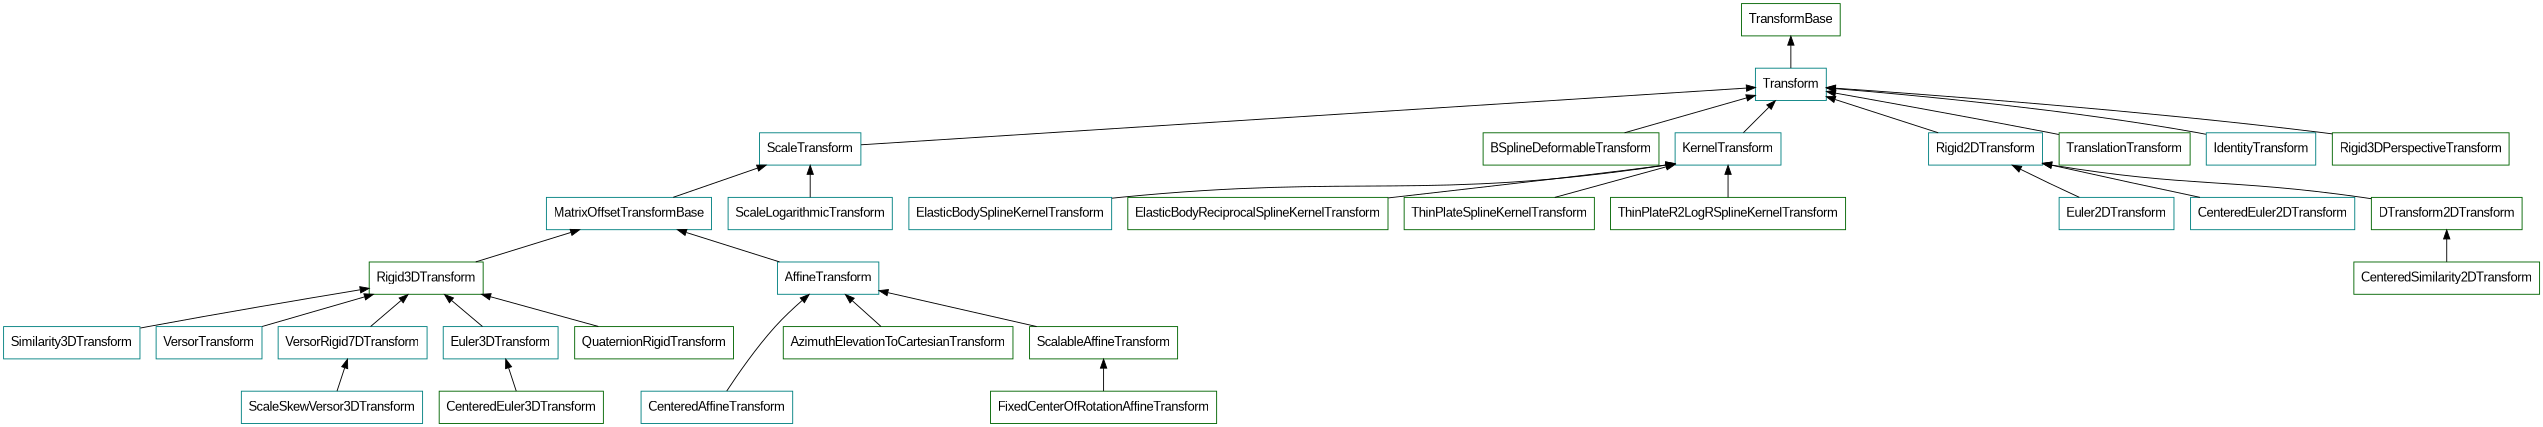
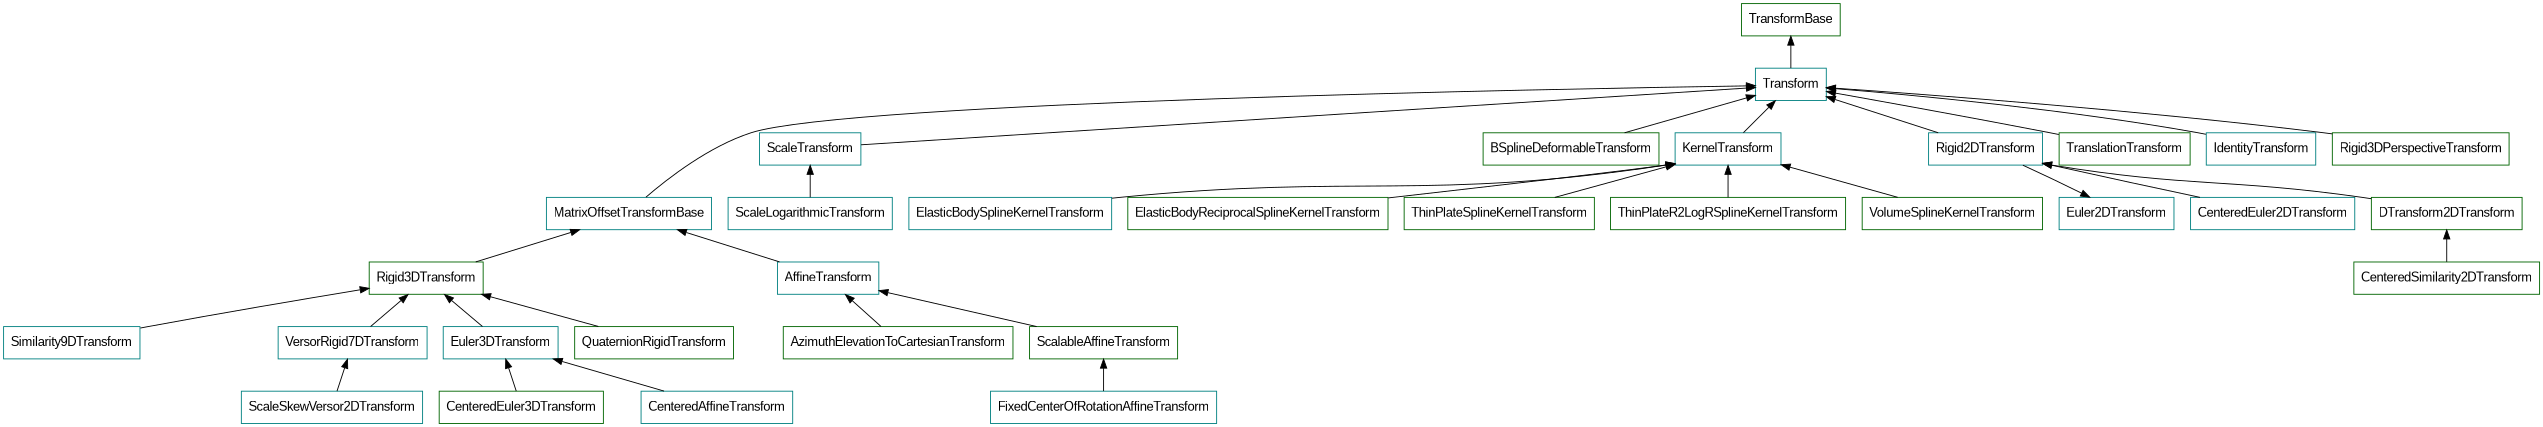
(715, 183) -> (1186, 100)
(2050, 184) -> (2052, 179)
none -> (1952, 214)
(72, 343) -> (72, 343)
(209, 343) -> none
(761, 343) -> (613, 376)
(332, 407) -> (332, 407)
(1104, 407) -> (1104, 407)
